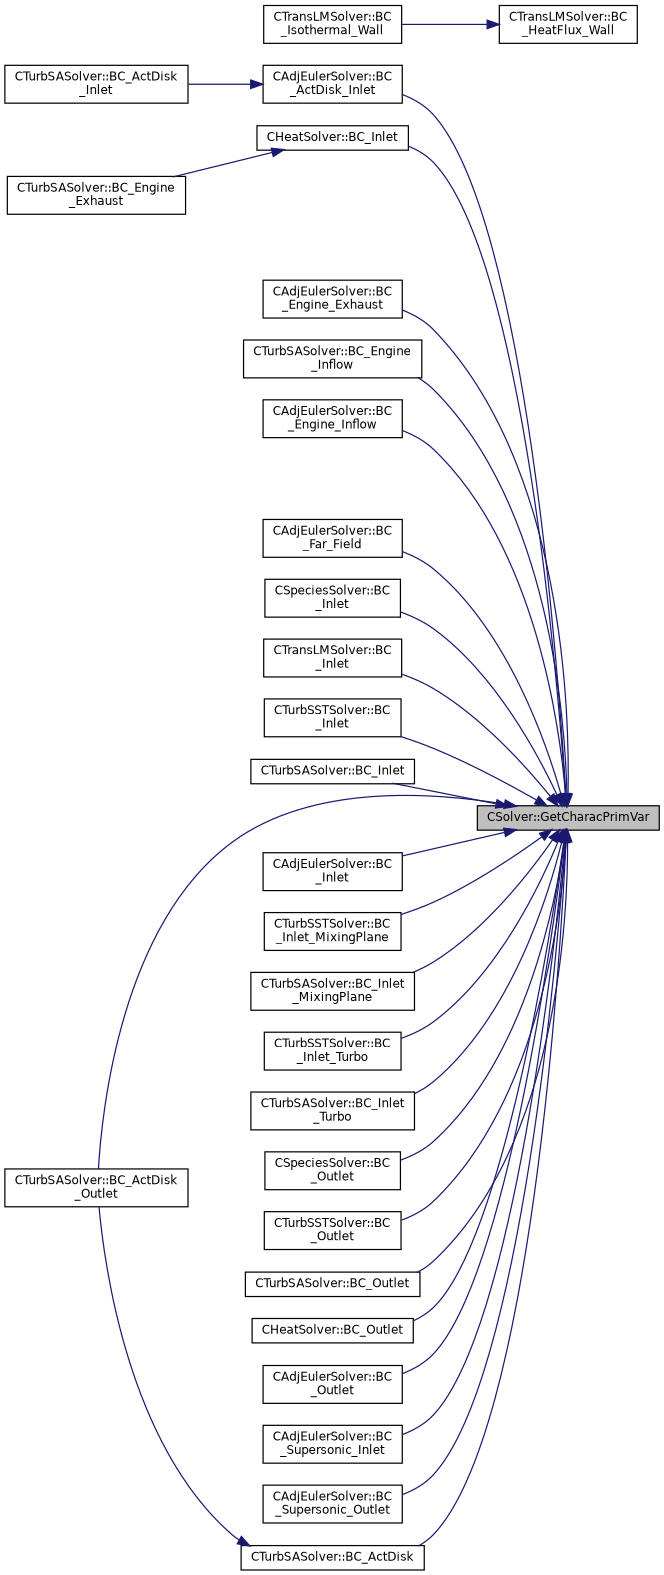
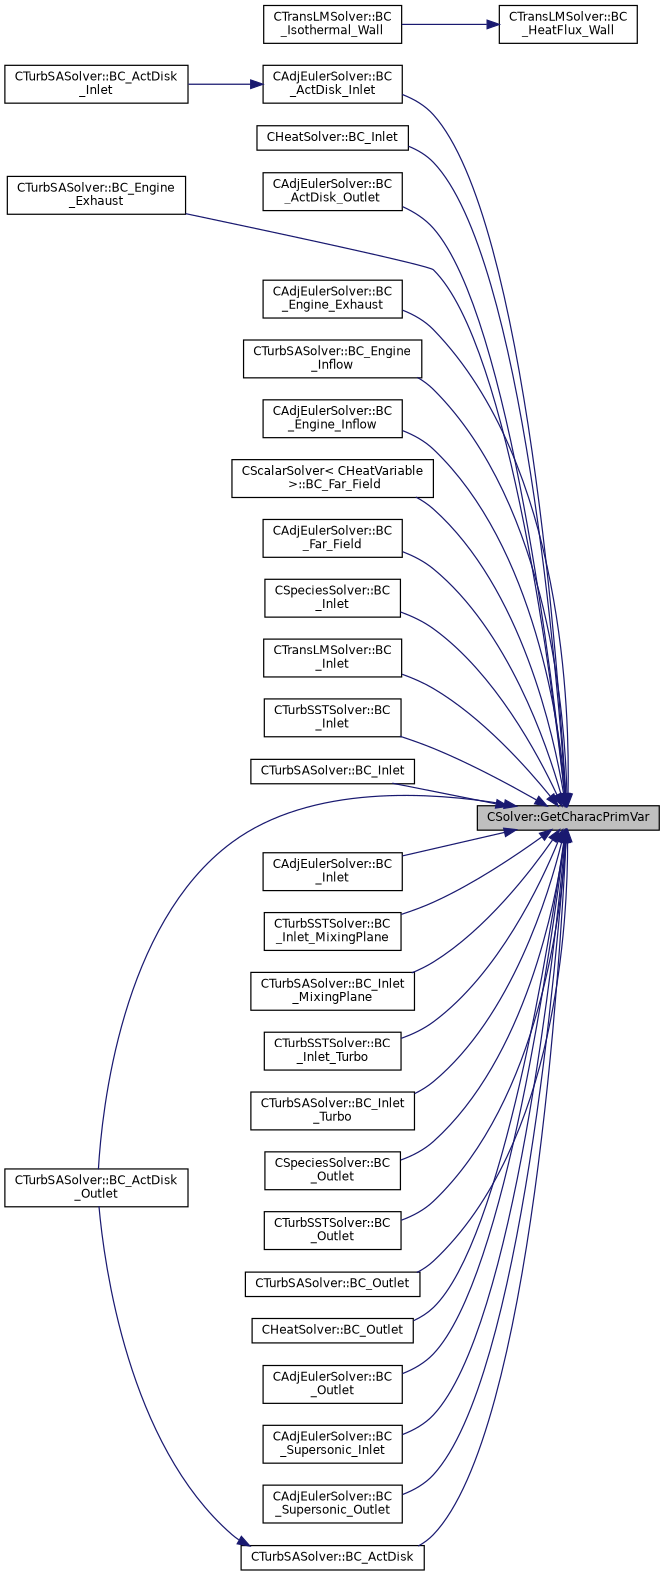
(222, 165) -> (488, 382)
none -> (333, 192)
none -> (333, 479)
